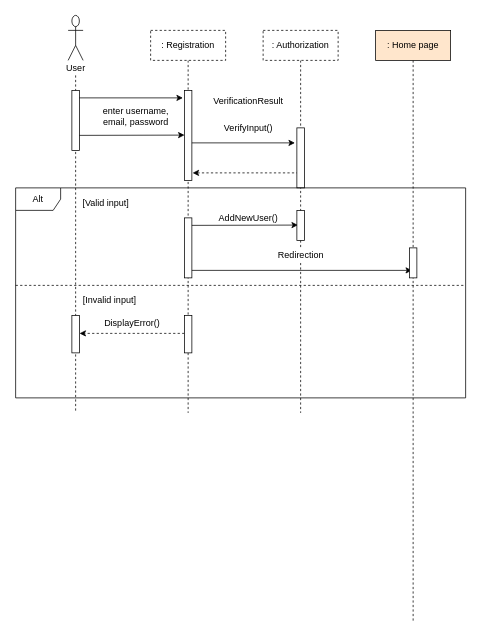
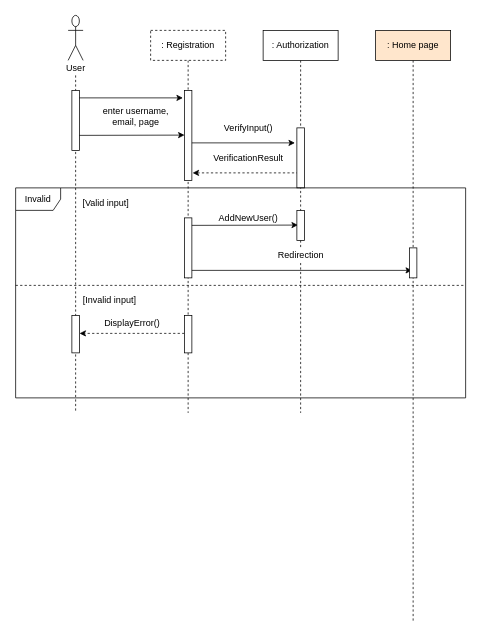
(300, 45) -> (300, 45)
(248, 102) -> (248, 158)
(136, 117) -> (136, 117)
(38, 199) -> (38, 199)
